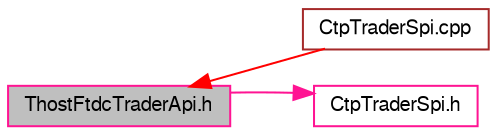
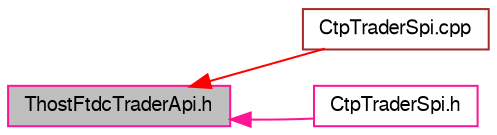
(262, 92) -> (282, 119)
